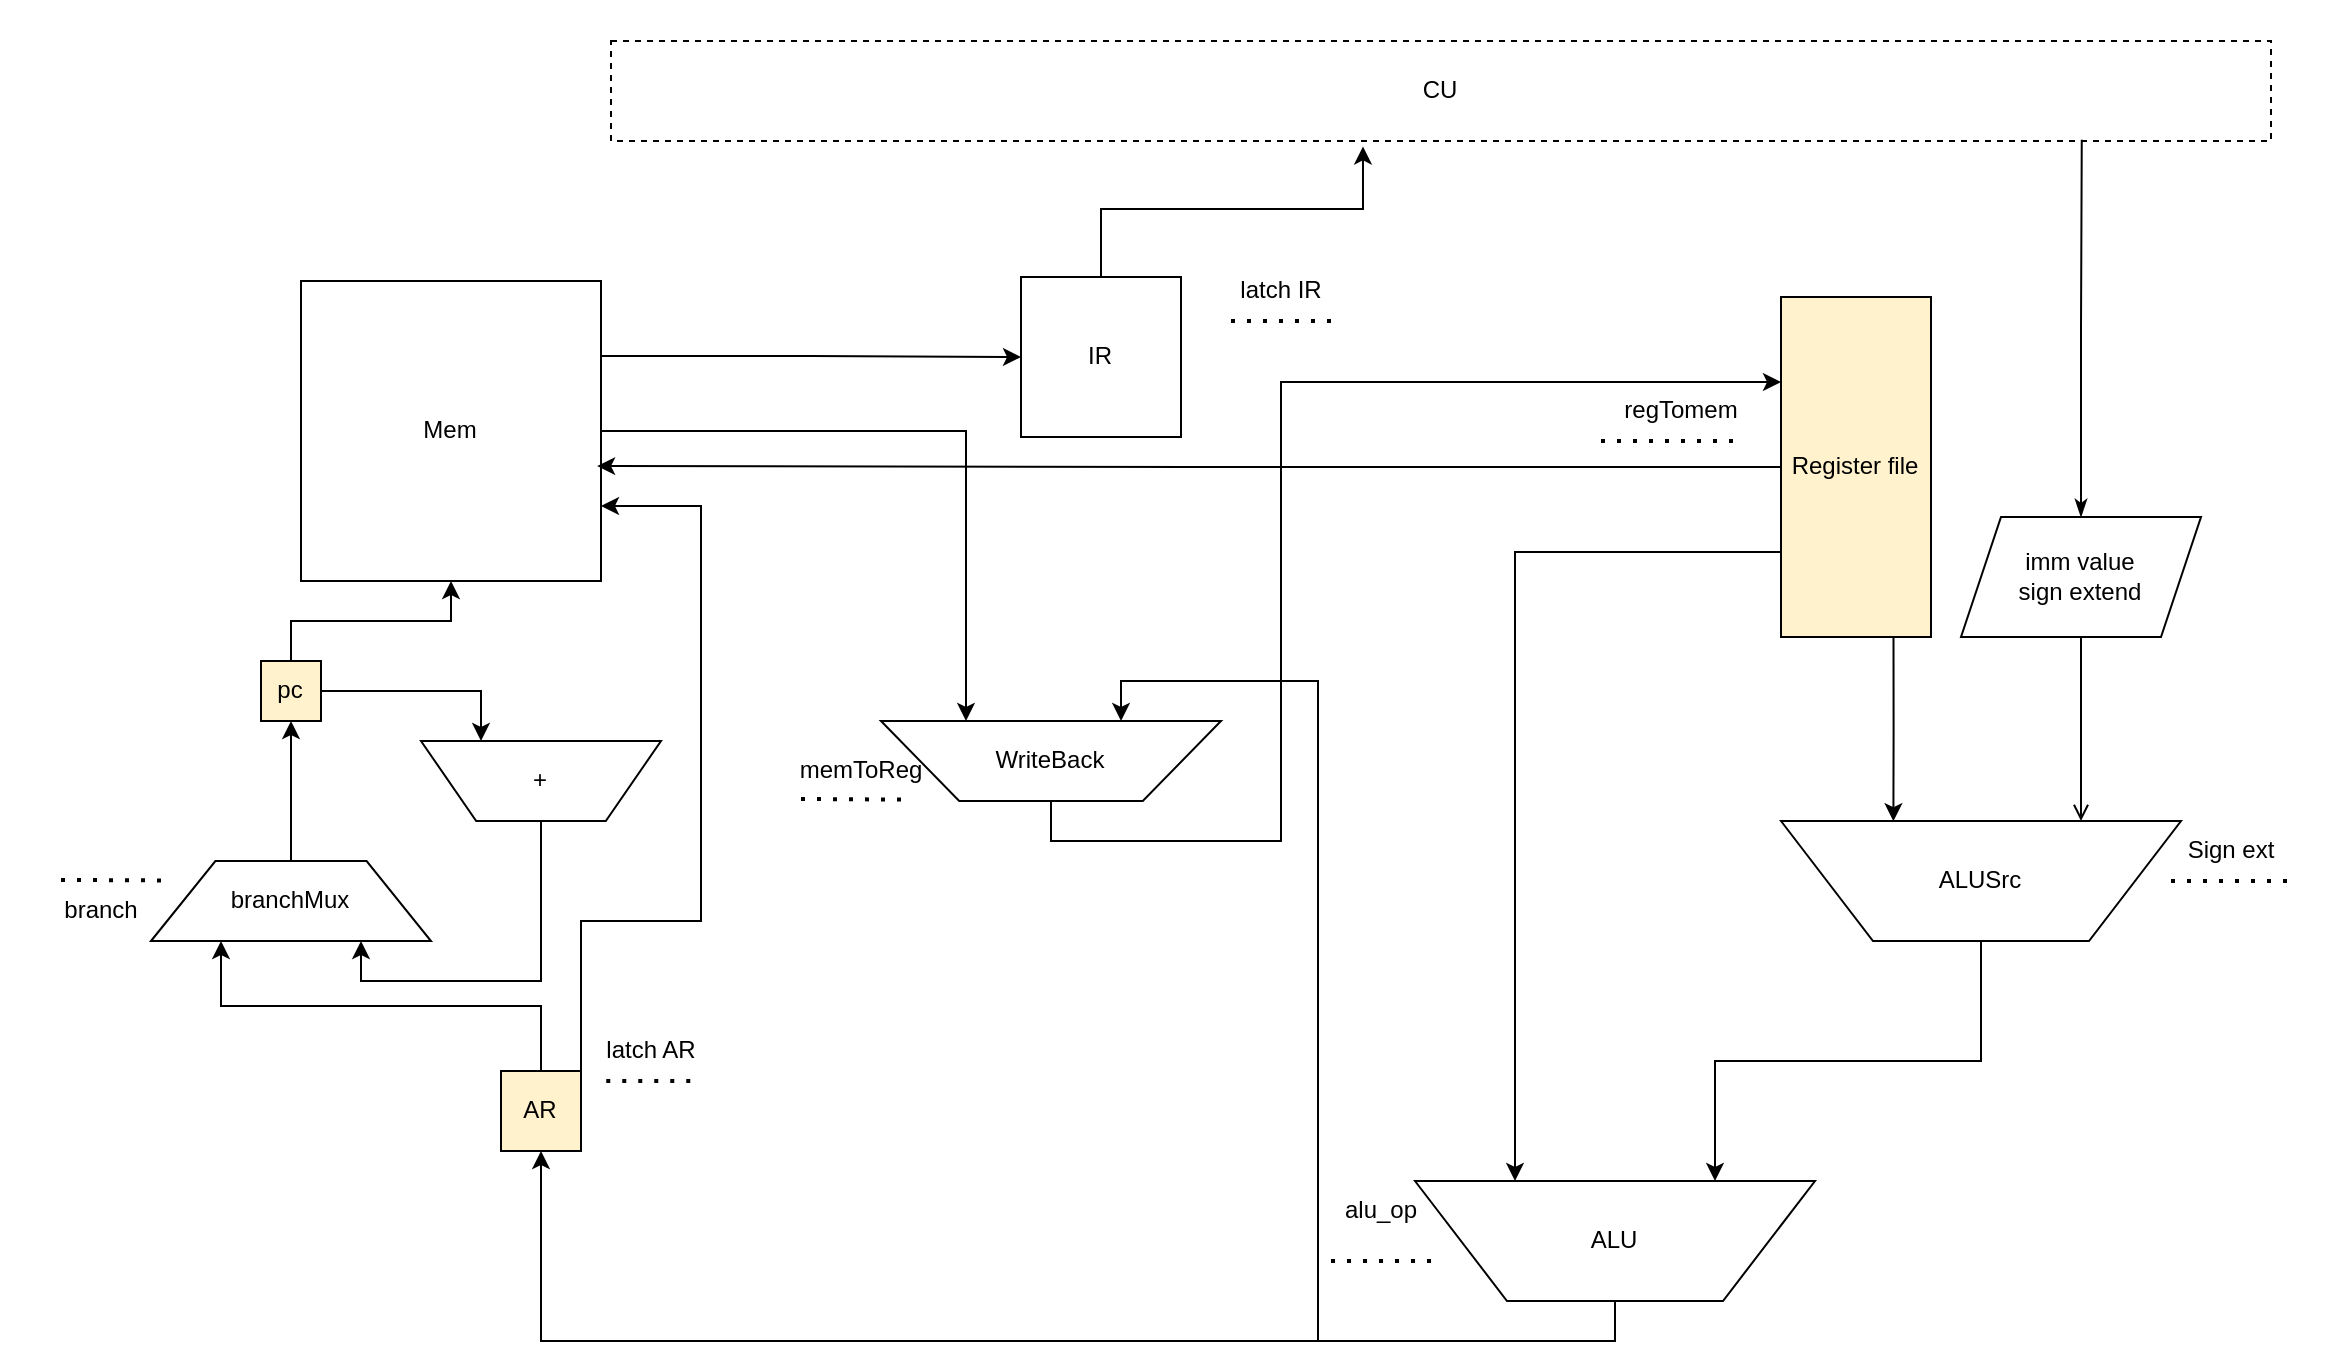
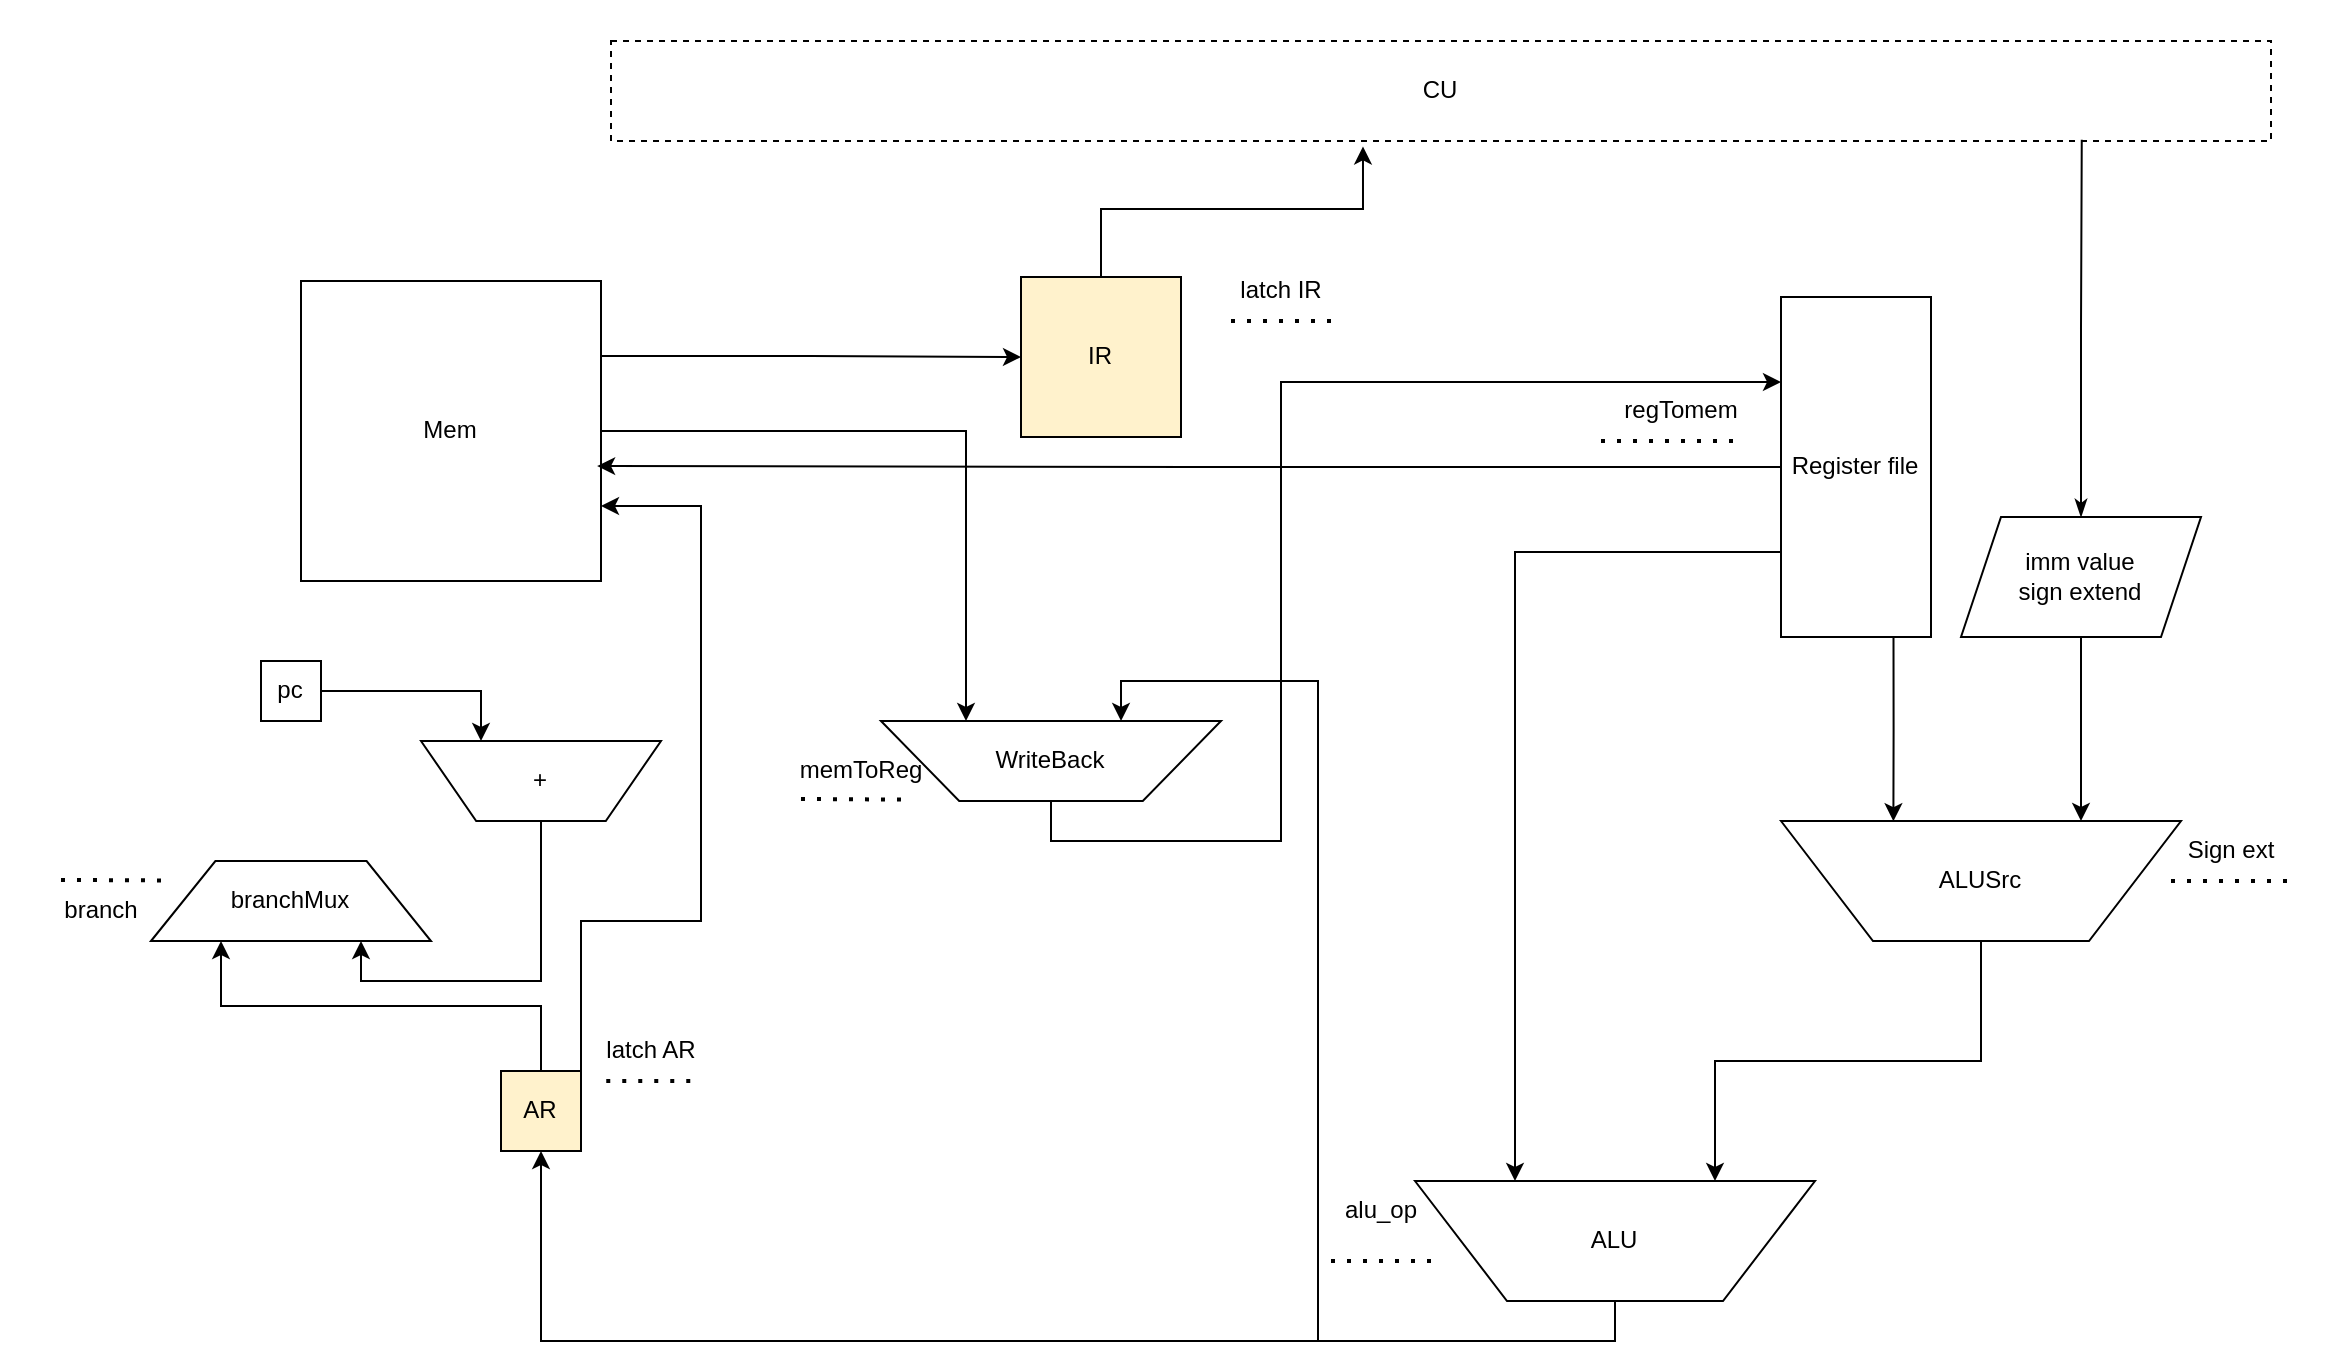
(1101, 357) -> (1101, 357)
(1856, 467) -> (1856, 467)
(364, 621) -> none
(291, 691) -> (291, 691)
(291, 798) -> none
(2081, 808) -> (2081, 806)
